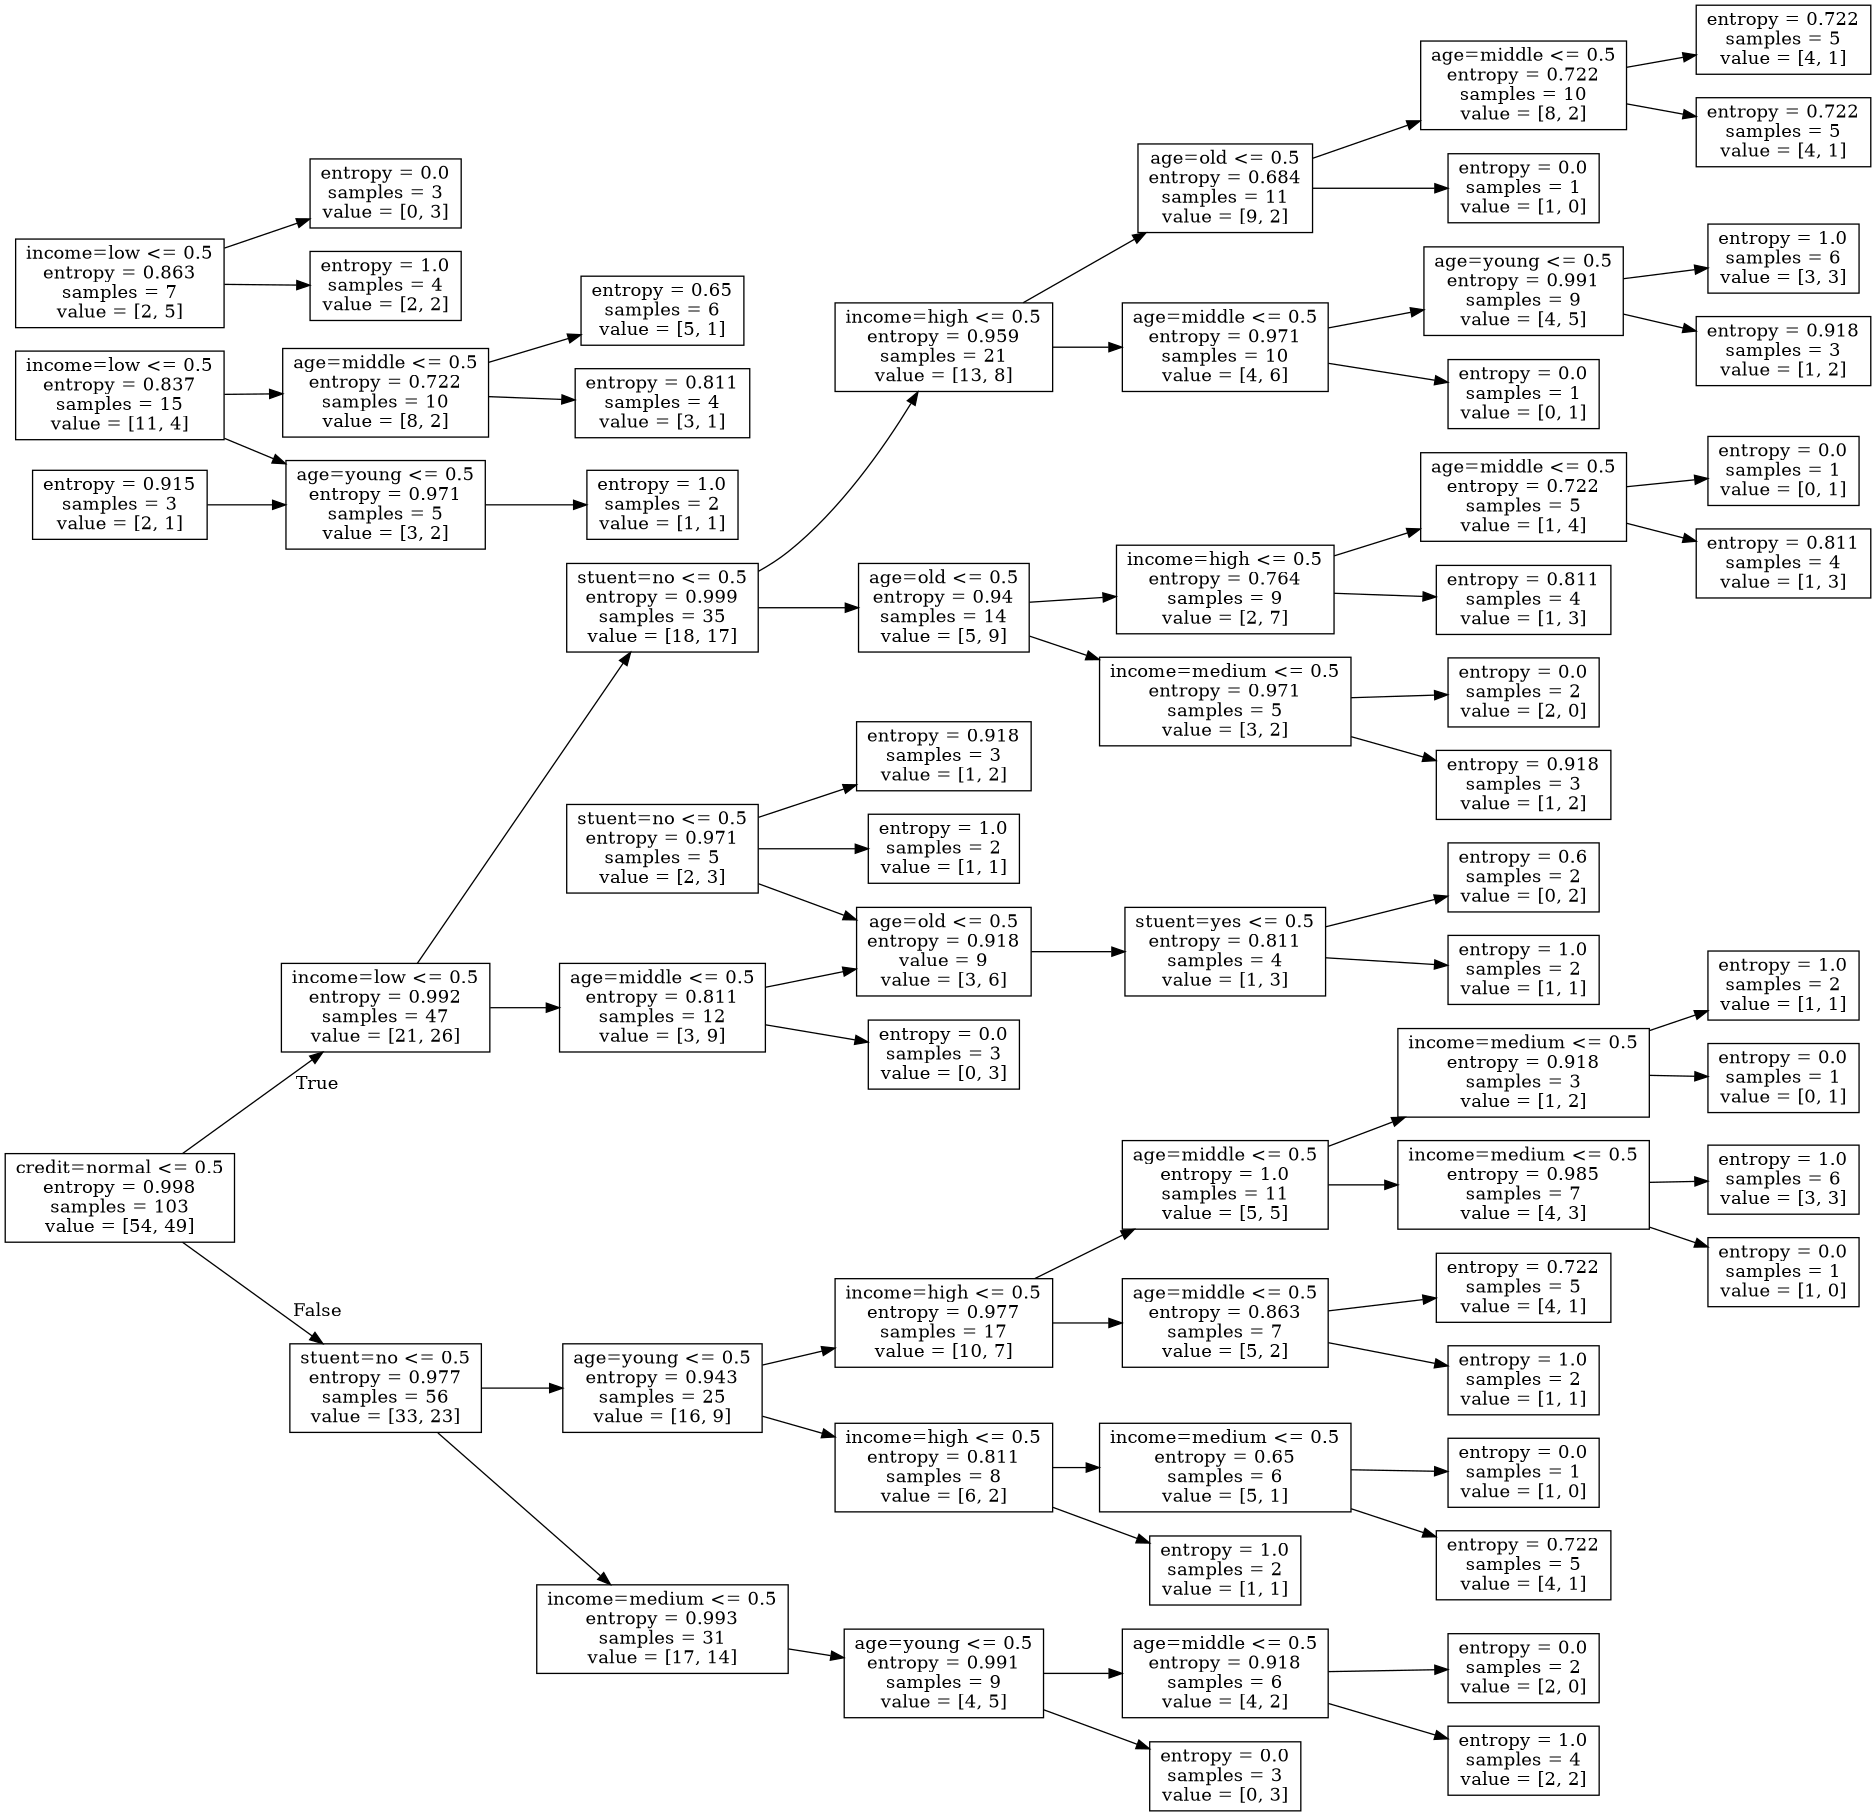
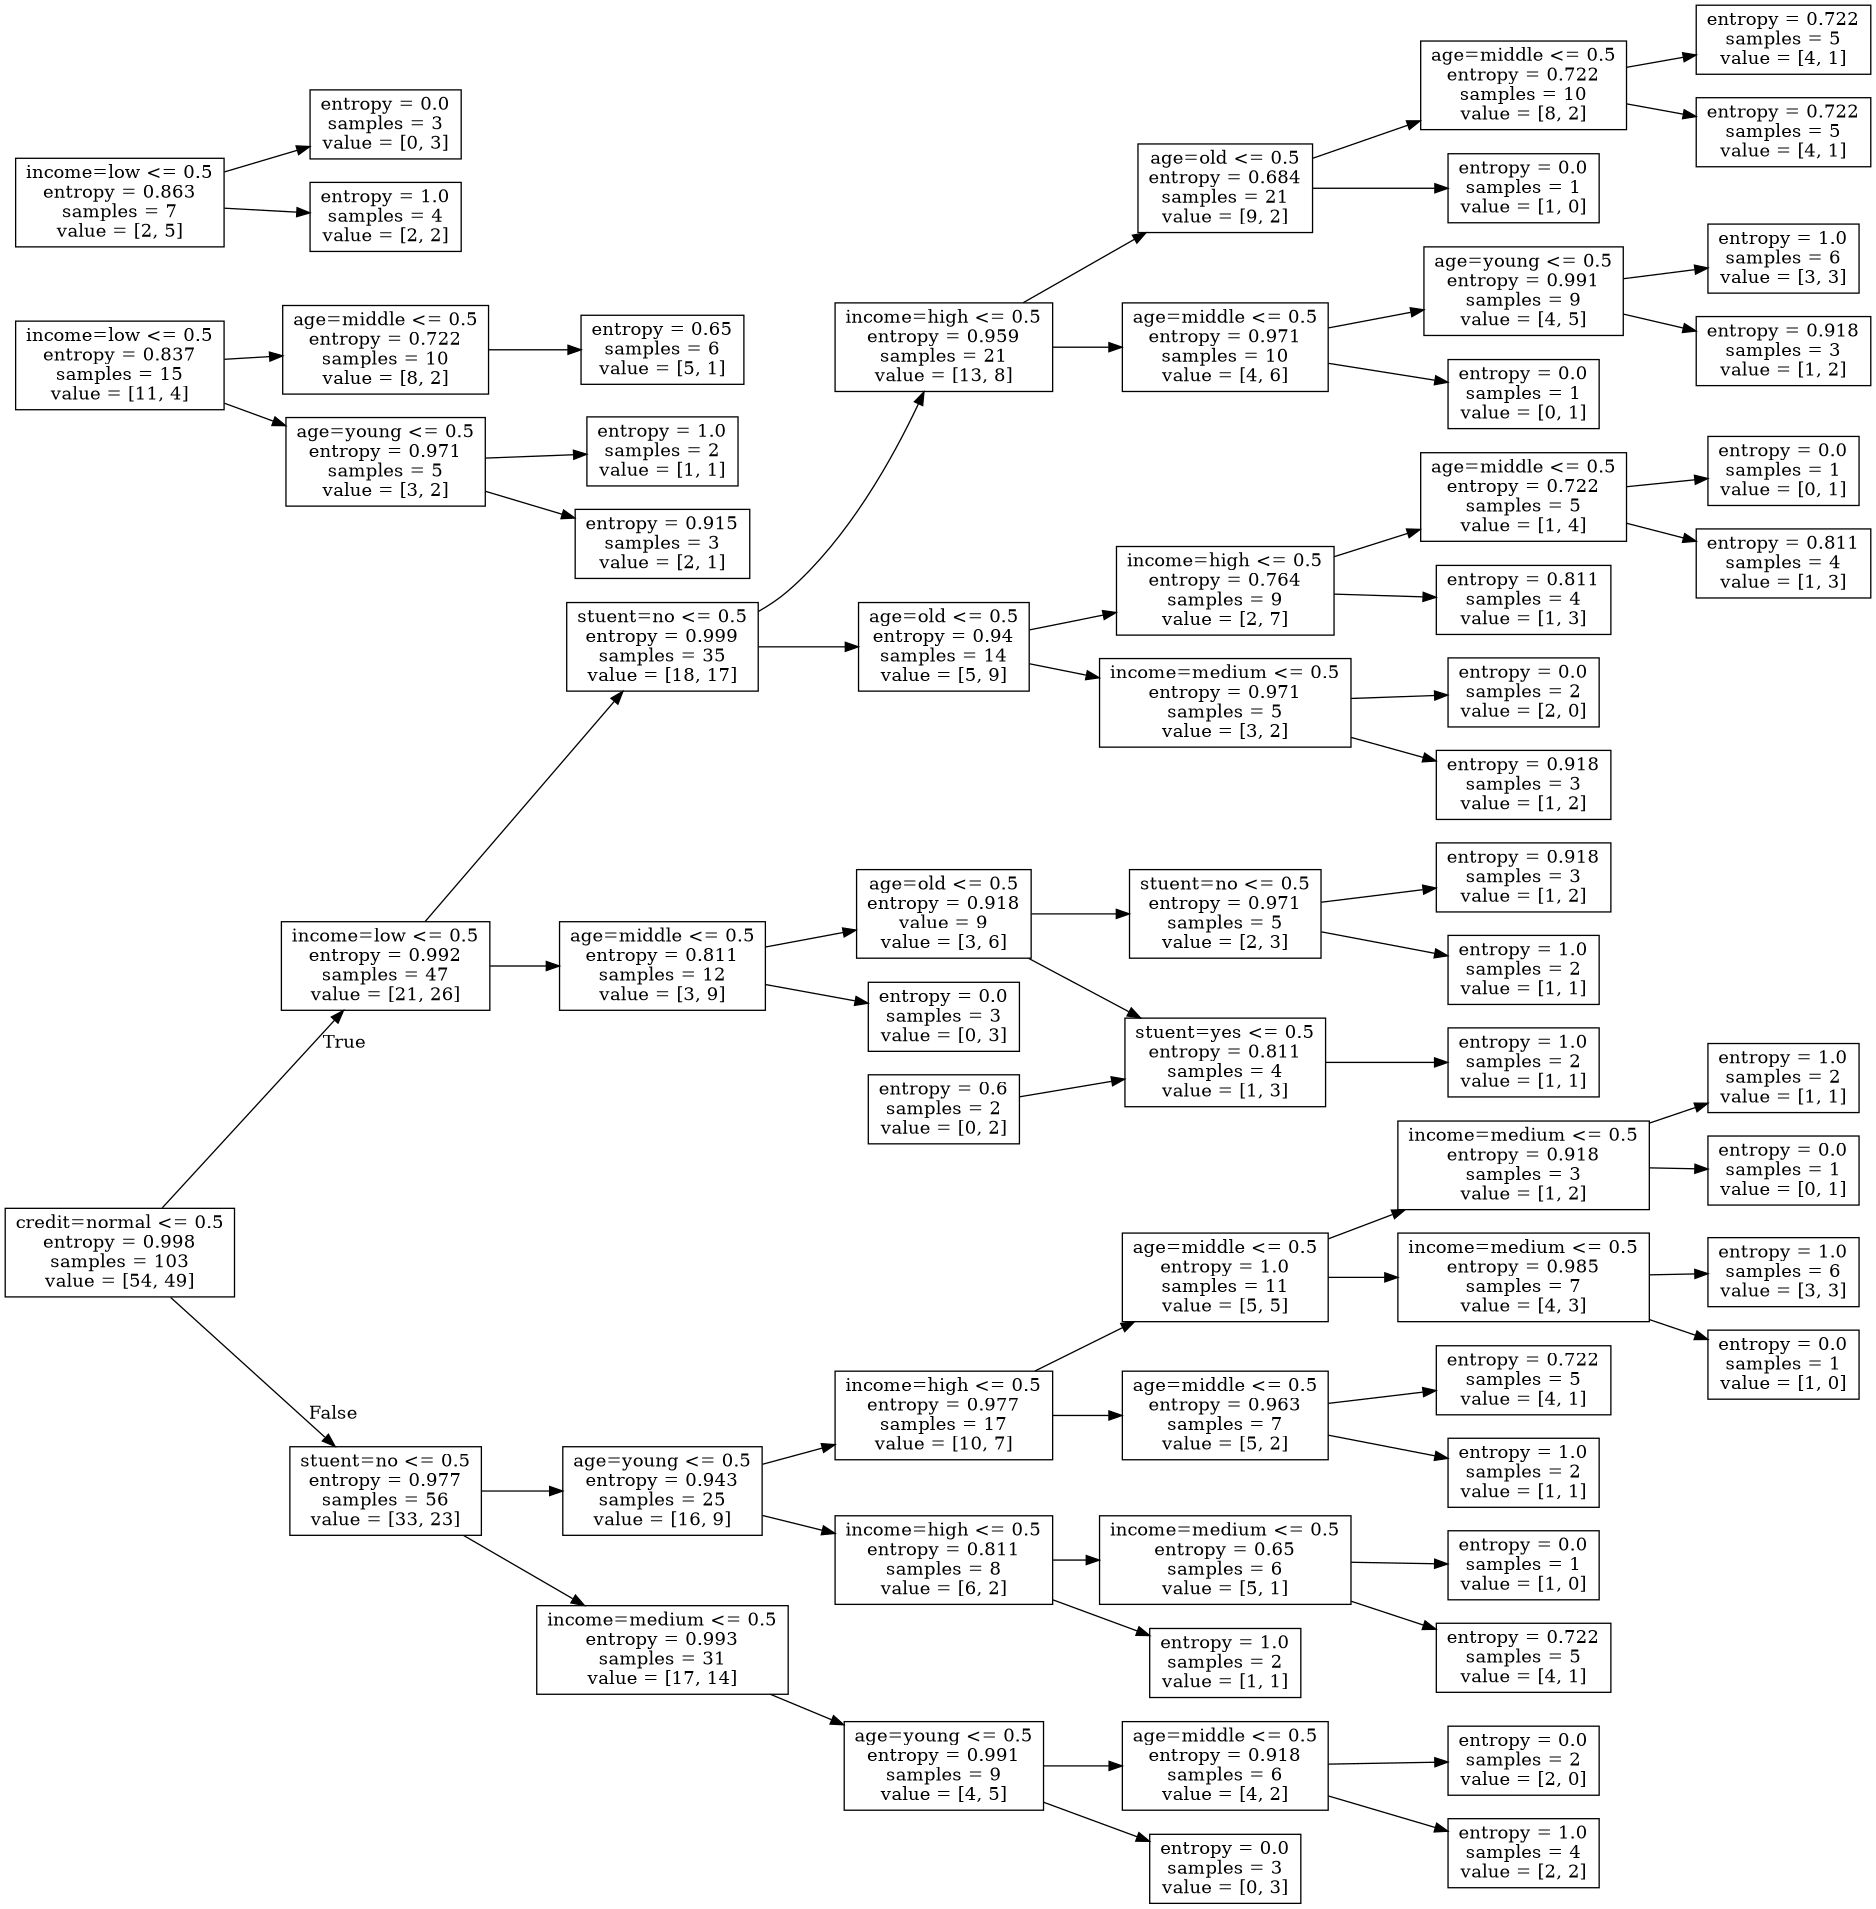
(1225, 188) -> (1225, 188)
(662, 403) -> none
(240, 505) -> (524, 503)
(801, 900) -> (1074, 914)
(1380, 913) -> (1066, 1089)
(1225, 1323) -> (1225, 1415)
